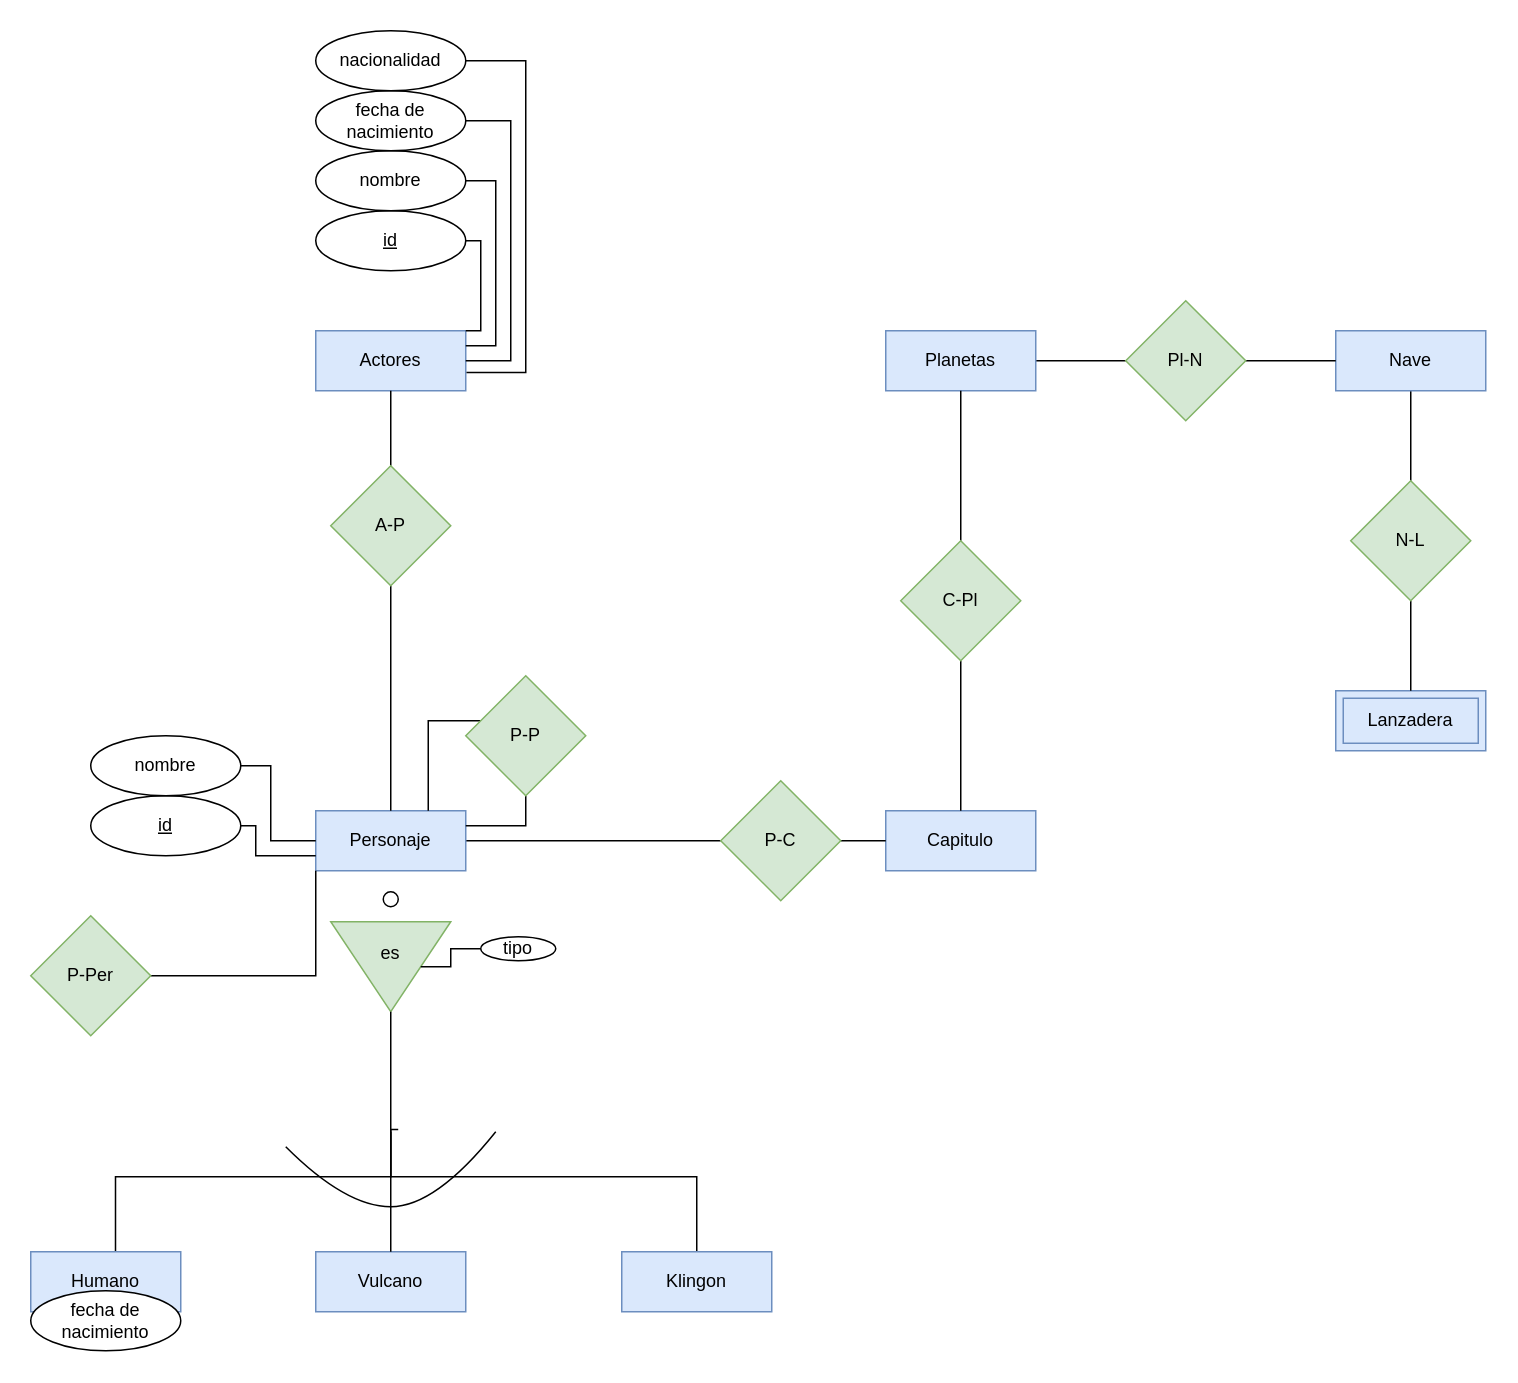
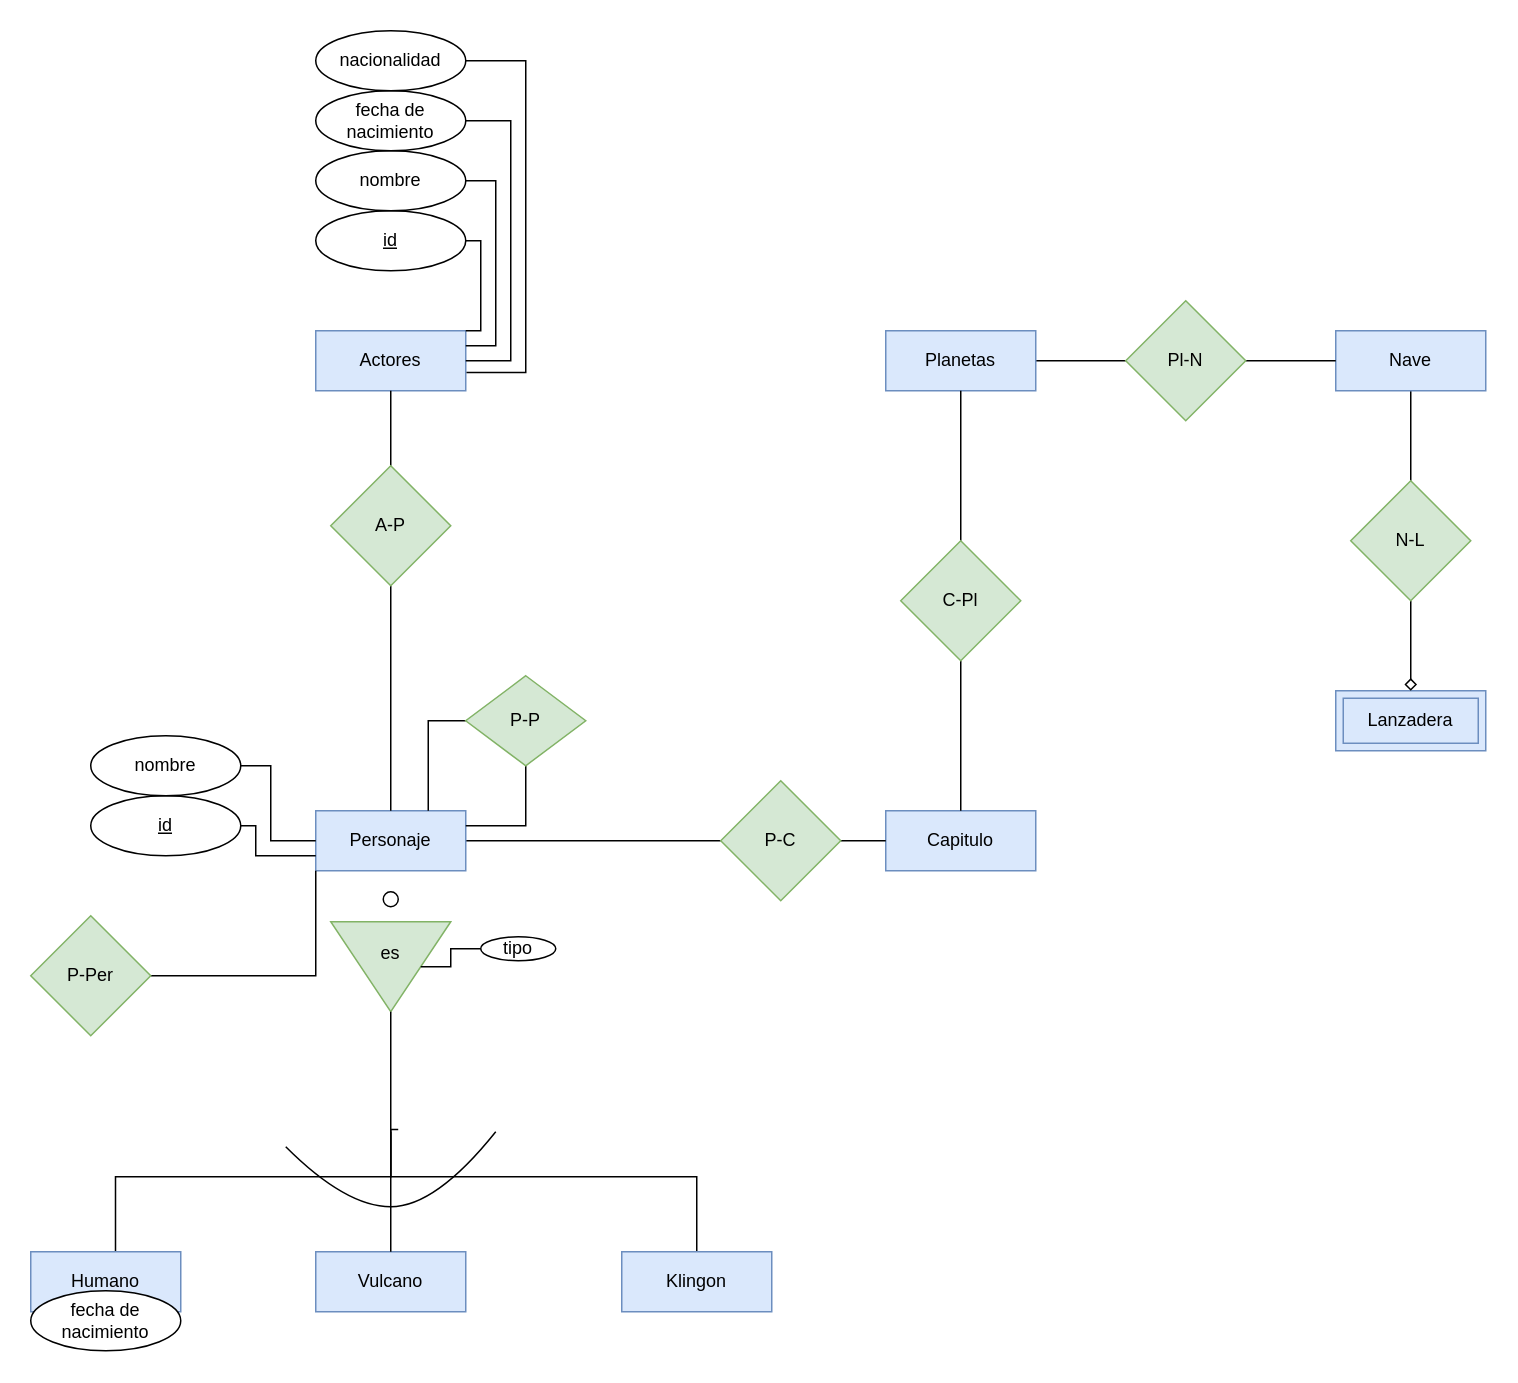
(1411, 684) -> (1411, 678)
(526, 736) -> (526, 721)
